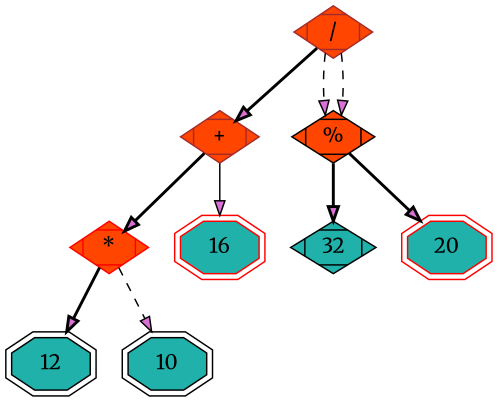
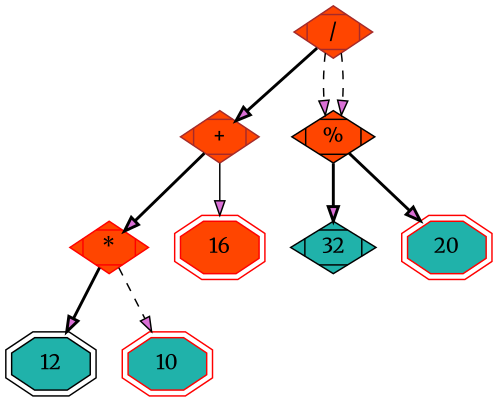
(220, 247) -> (220, 247)
(167, 364) -> (167, 364)
